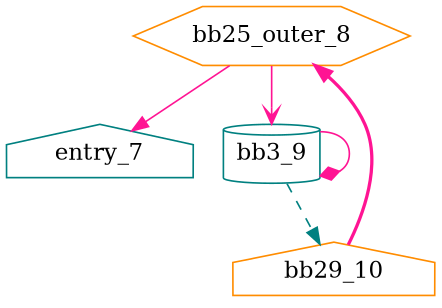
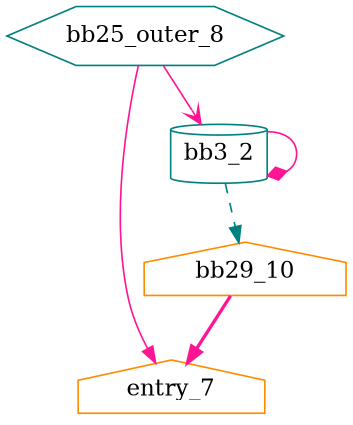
(272, 36) -> (145, 36)
(100, 154) -> (171, 389)
(272, 154) -> (219, 154)
(372, 155) -> (214, 322)
